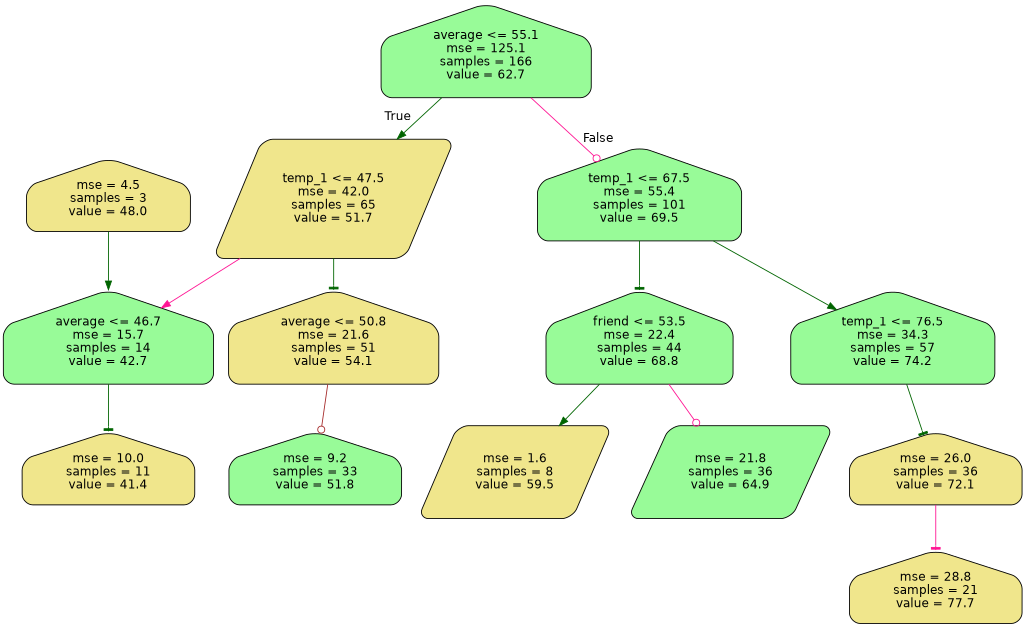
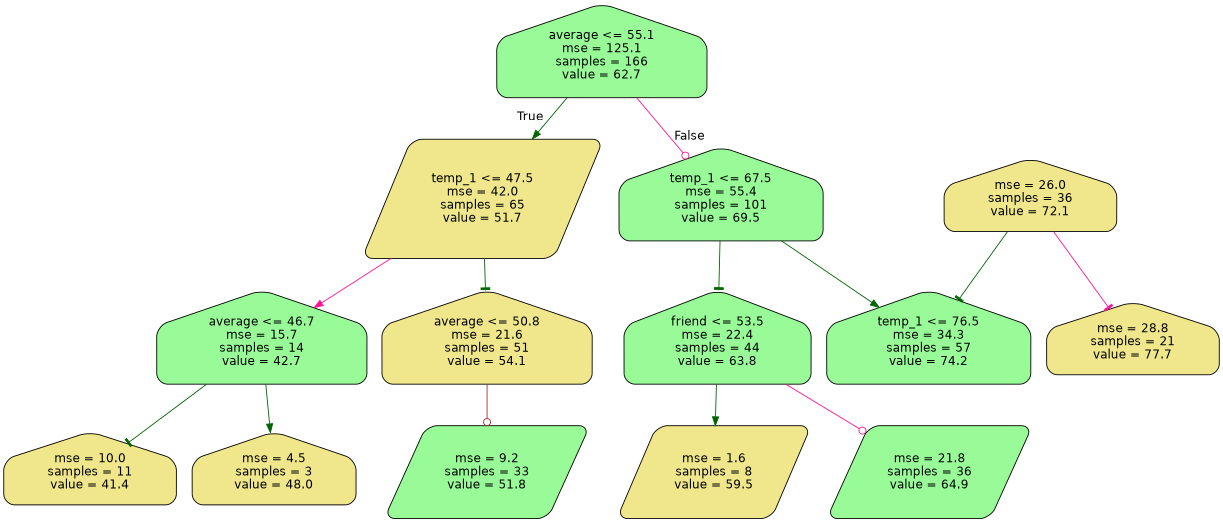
(108, 256) -> (268, 404)
(640, 342) -> (718, 342)
(914, 407) -> (984, 264)
(315, 472) -> (487, 472)
